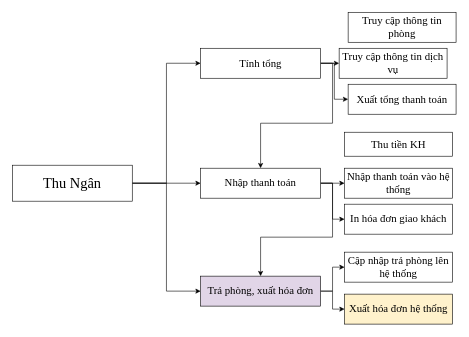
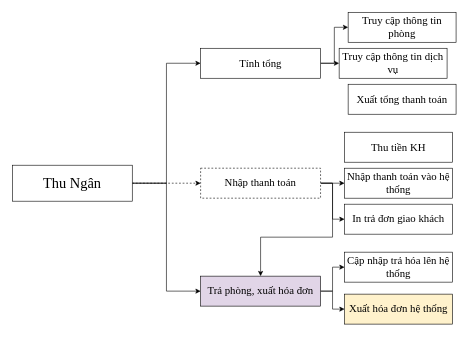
(335, 86) -> none
(261, 143) -> (336, 27)
(399, 144) -> (399, 147)
(182, 183) -> (182, 183)
(261, 183) -> (261, 183)
(399, 219) -> (399, 219)
(399, 267) -> (399, 267)
